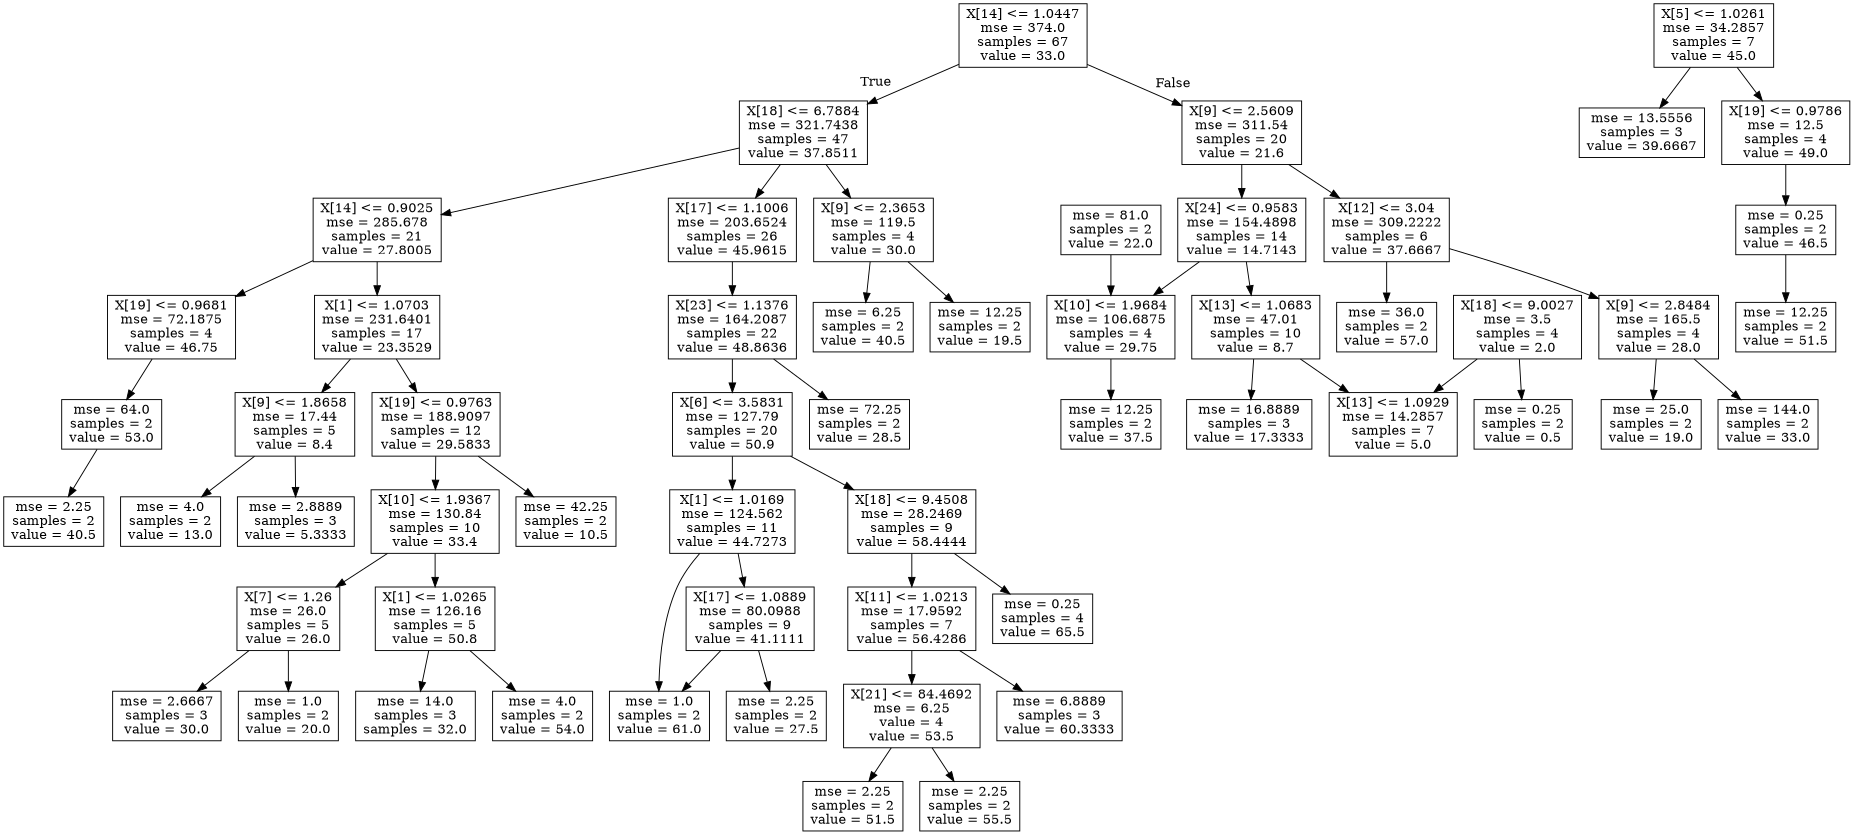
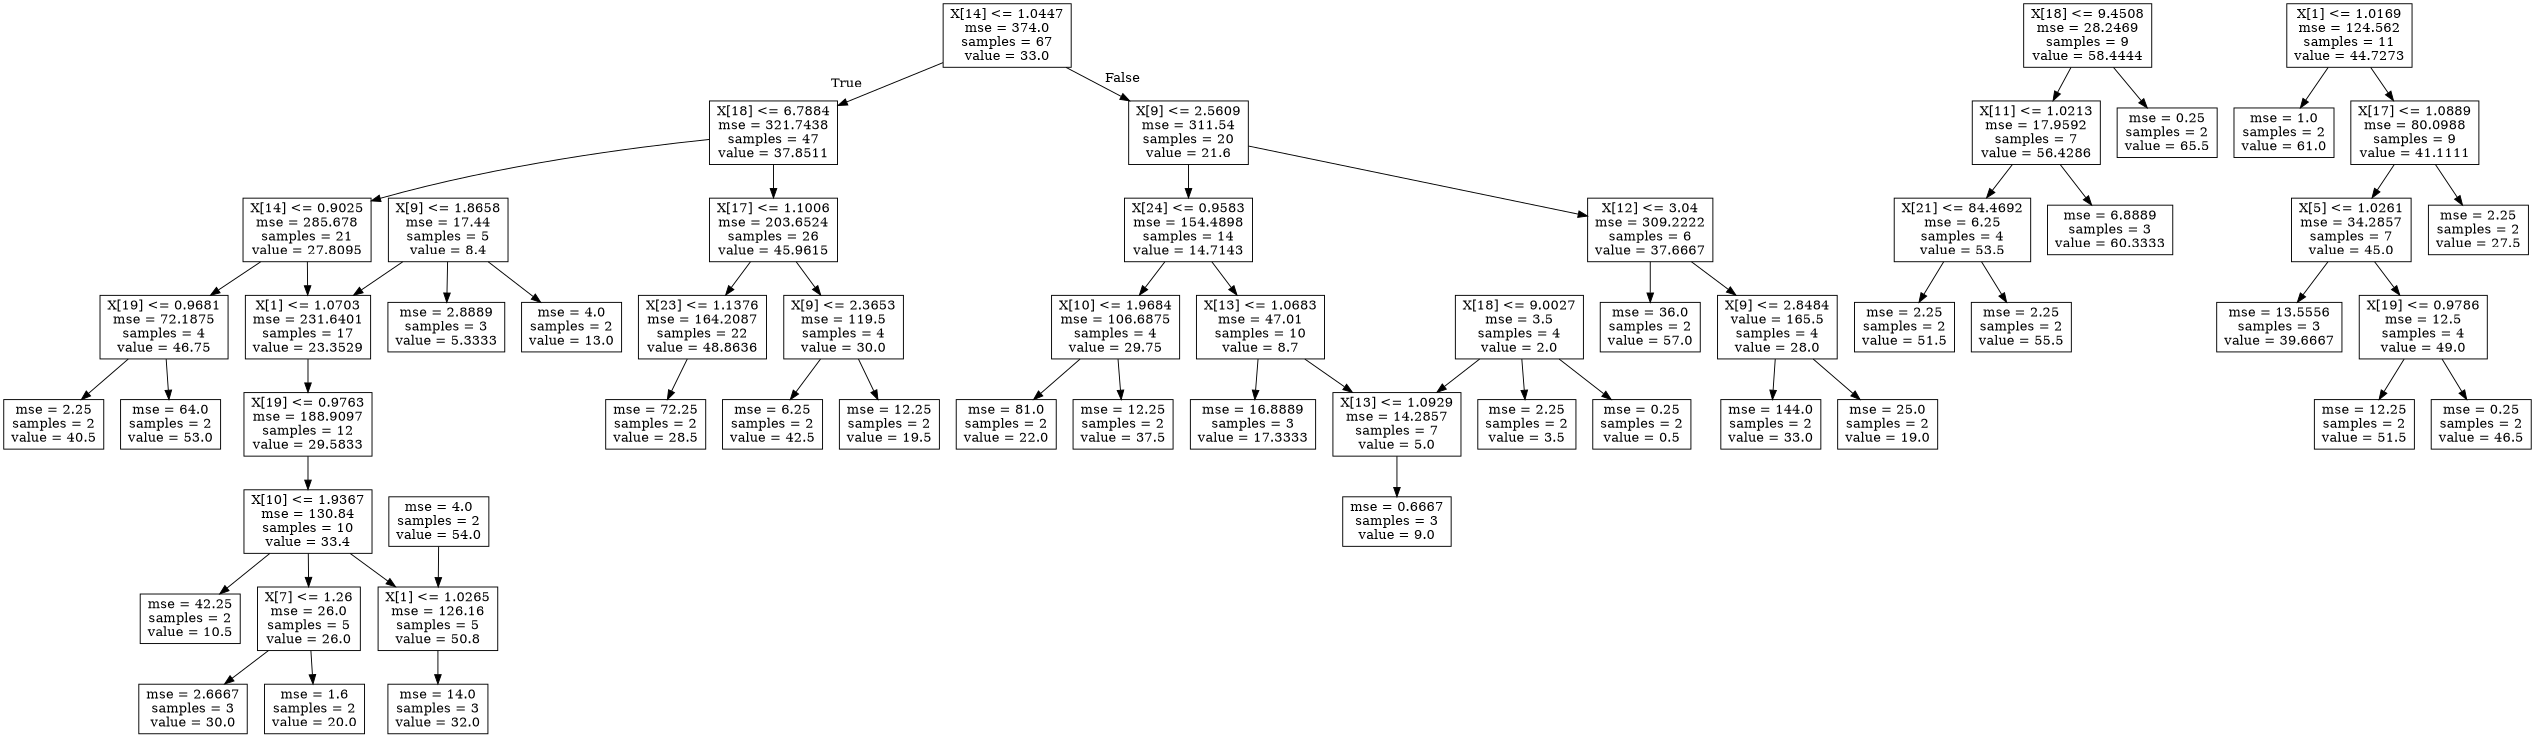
(836, 177) -> (806, 275)
(377, 230) -> (307, 230)
(1111, 270) -> (1060, 376)
(1786, 274) -> (2394, 375)
(863, 327) -> (773, 424)
(1659, 327) -> (1777, 327)
(339, 372) -> (382, 276)
(732, 424) -> none
none -> (1527, 424)
(85, 469) -> (108, 376)
(502, 474) -> (248, 571)
none -> (1397, 522)
(1043, 619) -> (2167, 133)
(489, 668) -> (438, 562)
(705, 668) -> (2386, 177)
(288, 716) -> (315, 709)
(415, 716) -> (438, 709)
(912, 716) -> (1962, 230)
